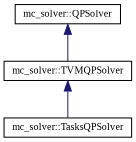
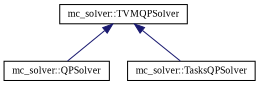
(68, 48) -> (86, 46)
